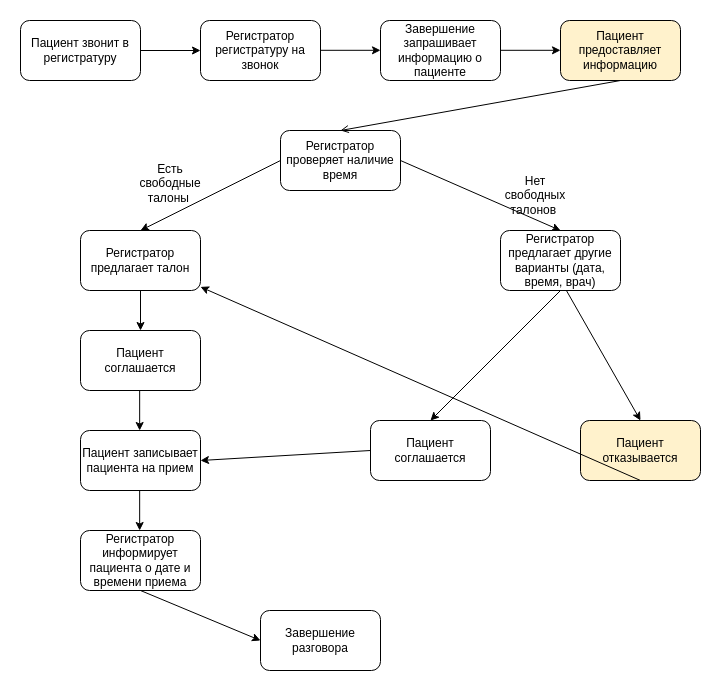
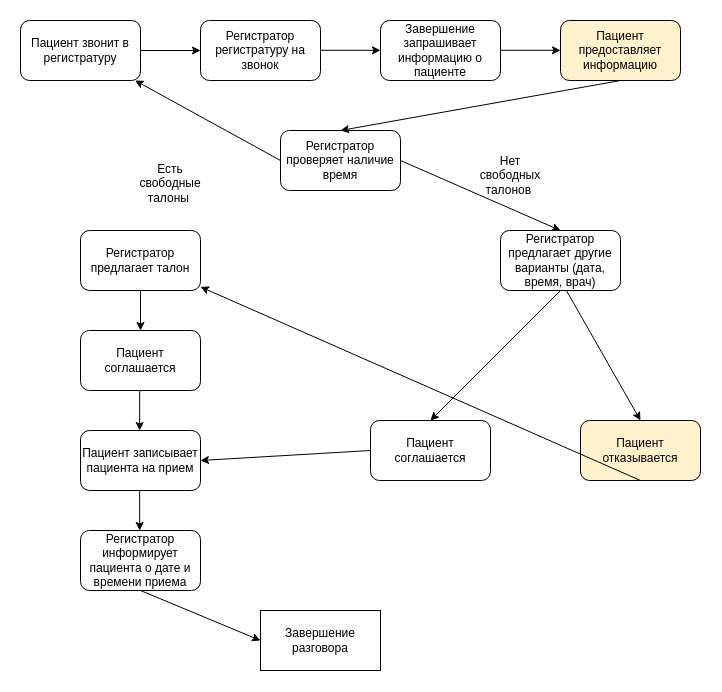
(347, 129) -> (349, 129)
(213, 194) -> (211, 122)
(536, 196) -> (511, 176)
(321, 641) -> (321, 641)
